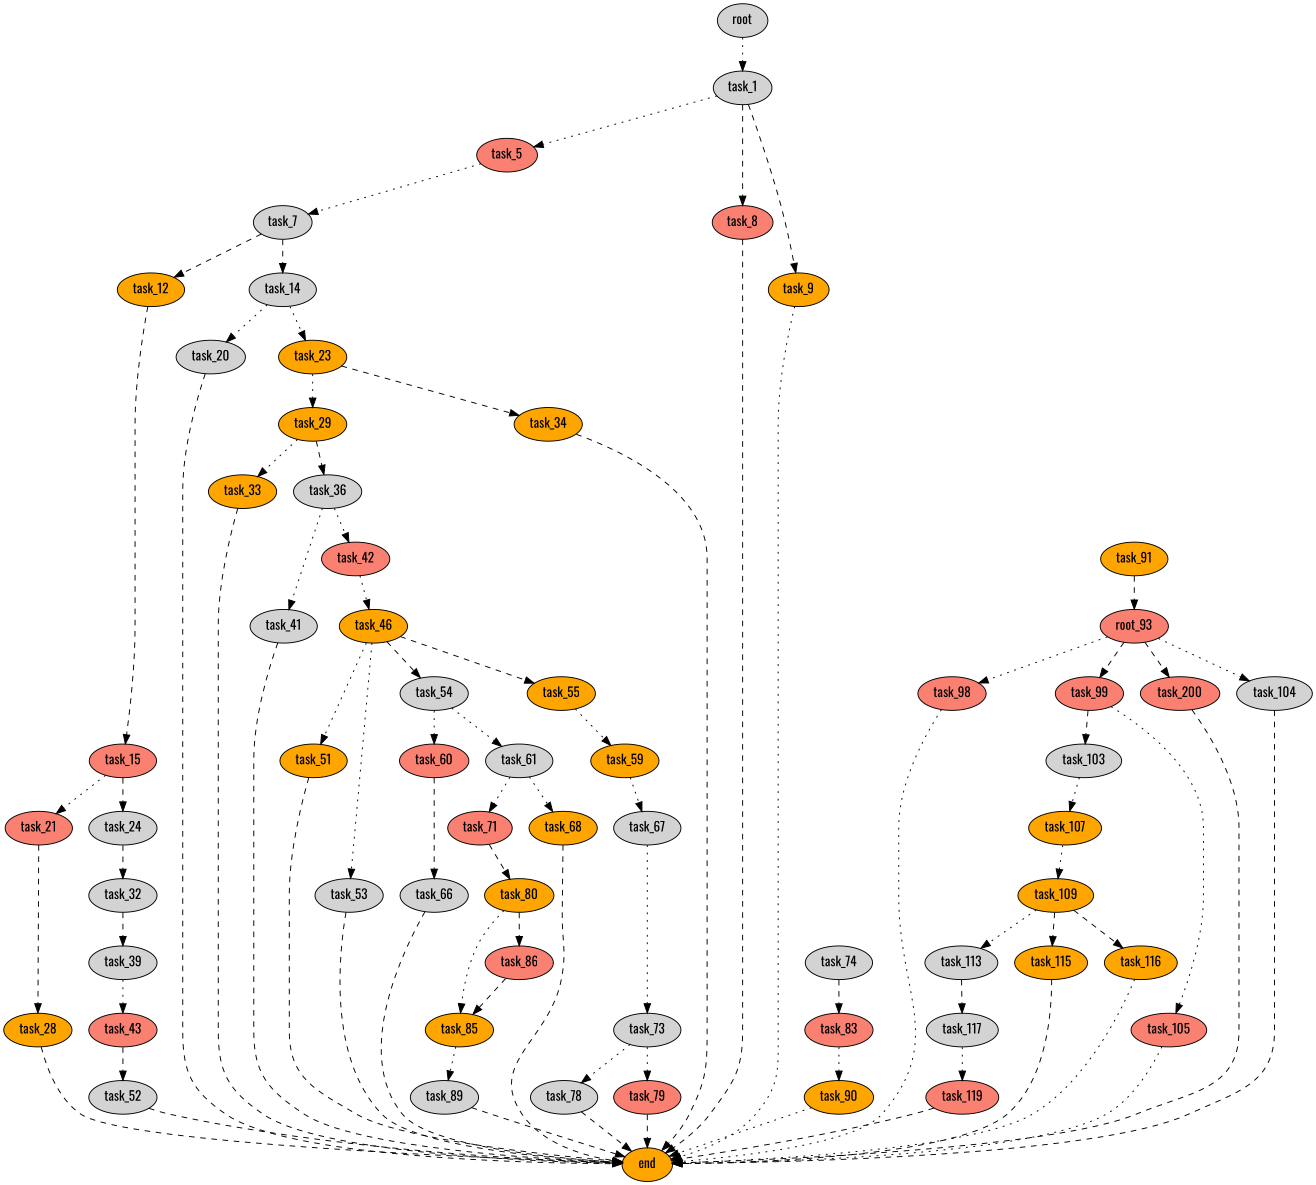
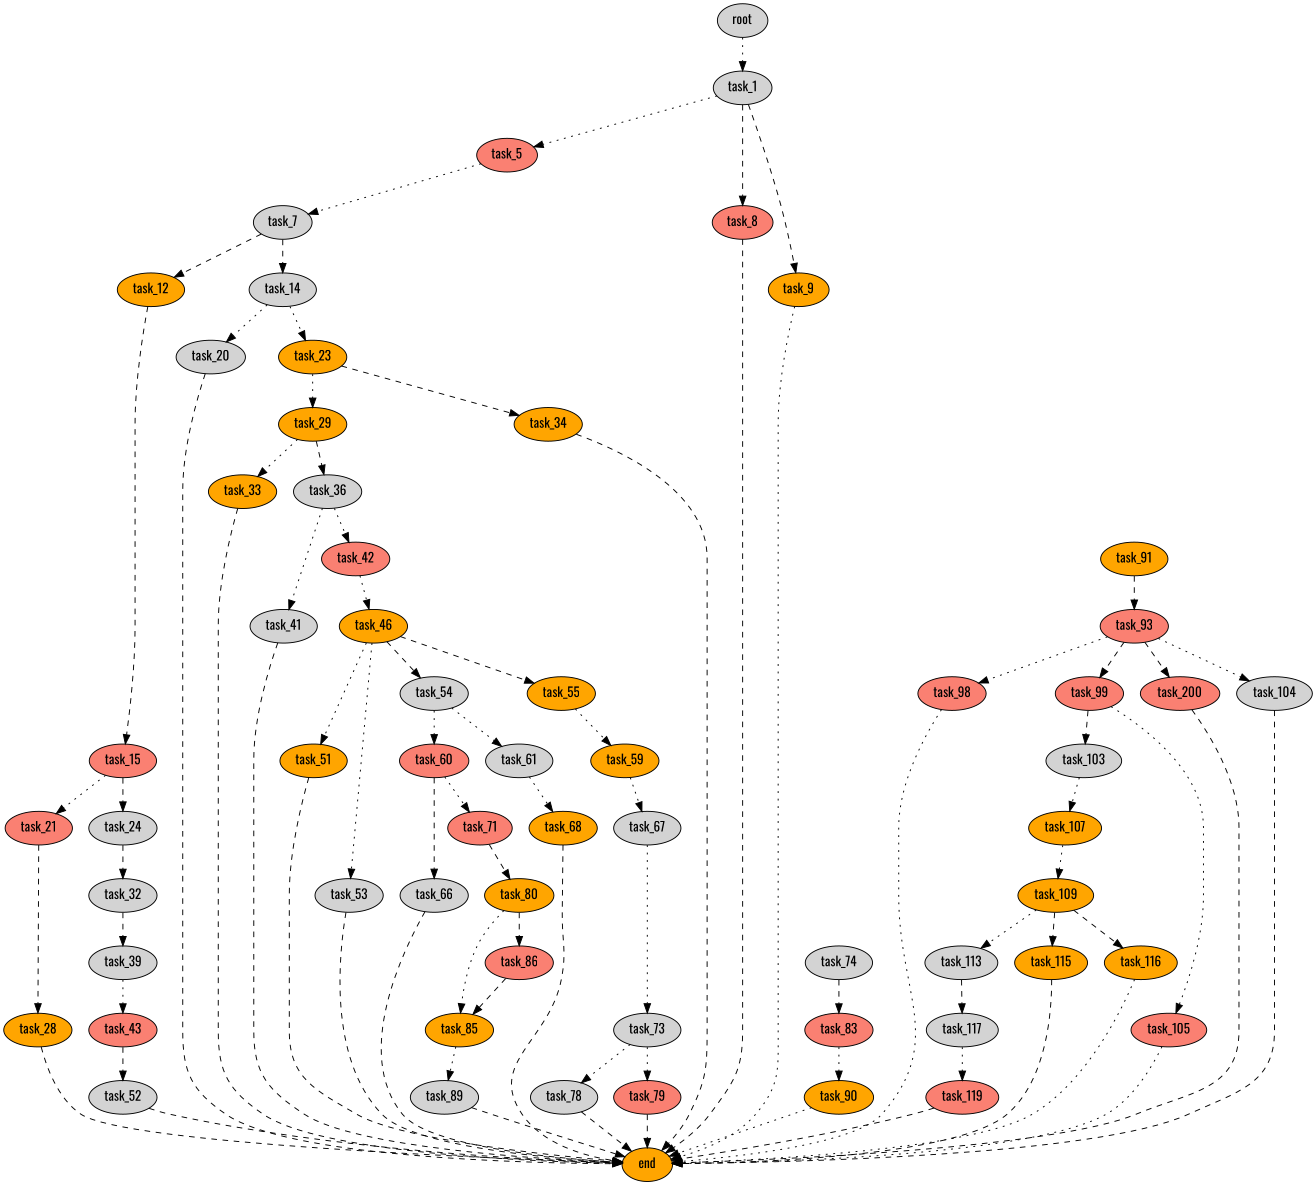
(1134, 626) -> (1134, 626)
(502, 791) -> (454, 791)
